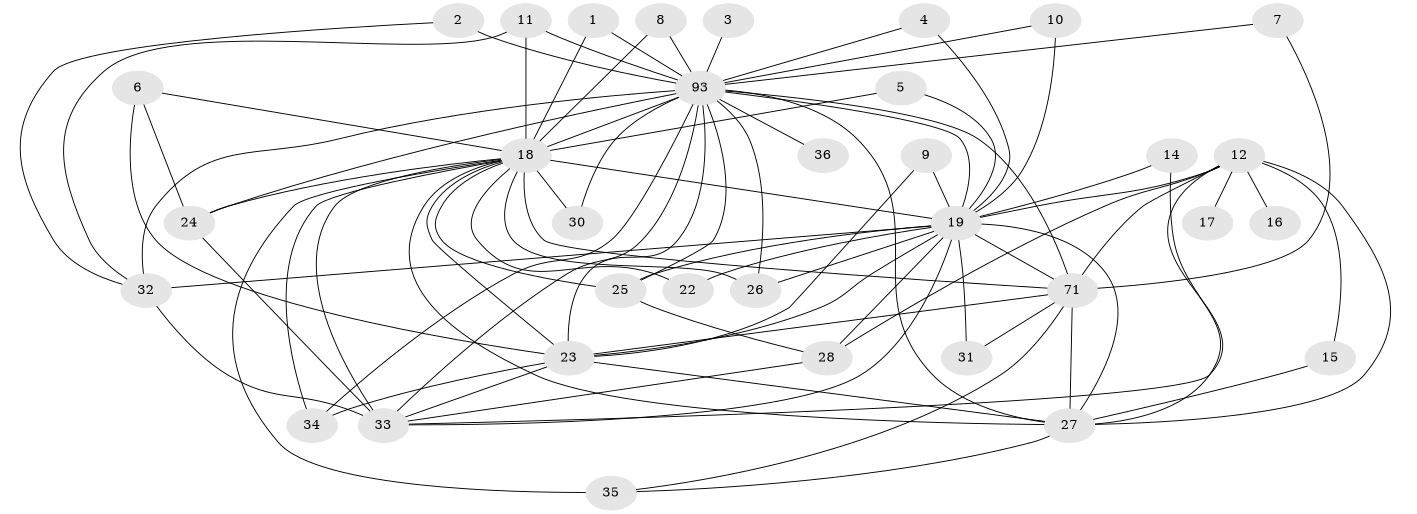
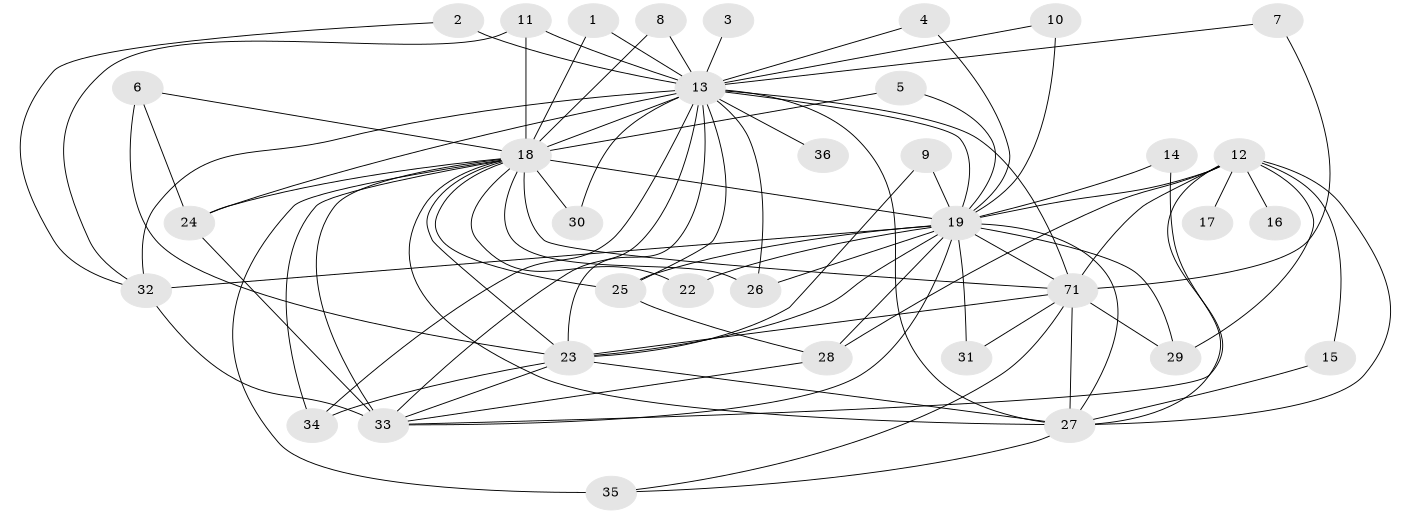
(700, 88) -> (700, 88)
none -> (1176, 358)
